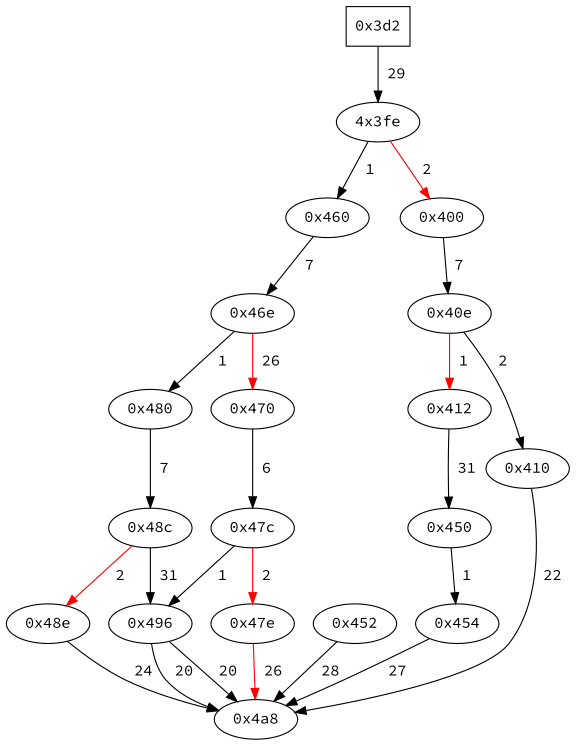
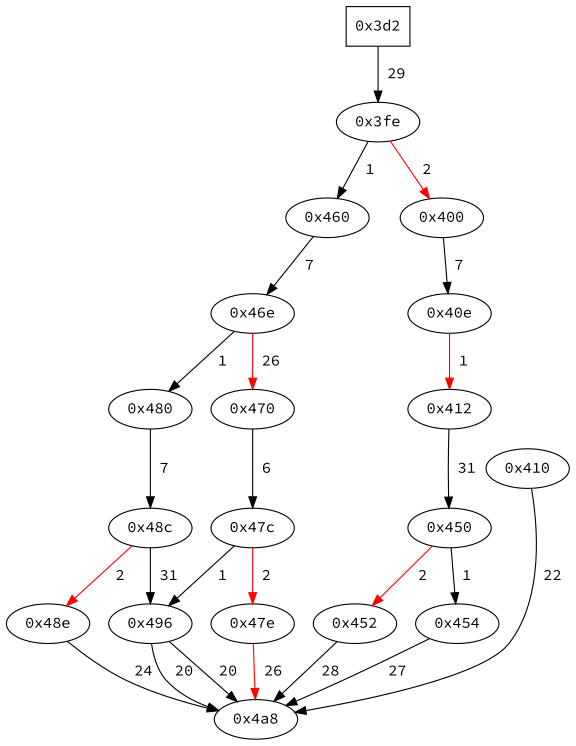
(378, 122) -> (378, 122)
(497, 382) -> none
none -> (406, 572)
